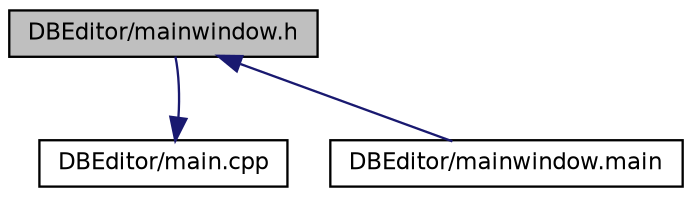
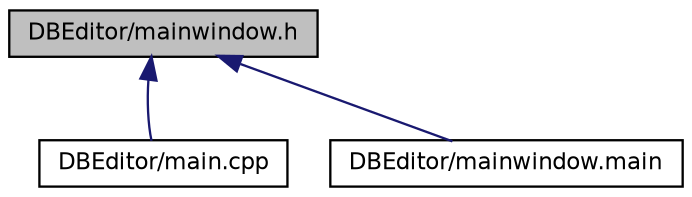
(179, 87) -> (148, 110)
